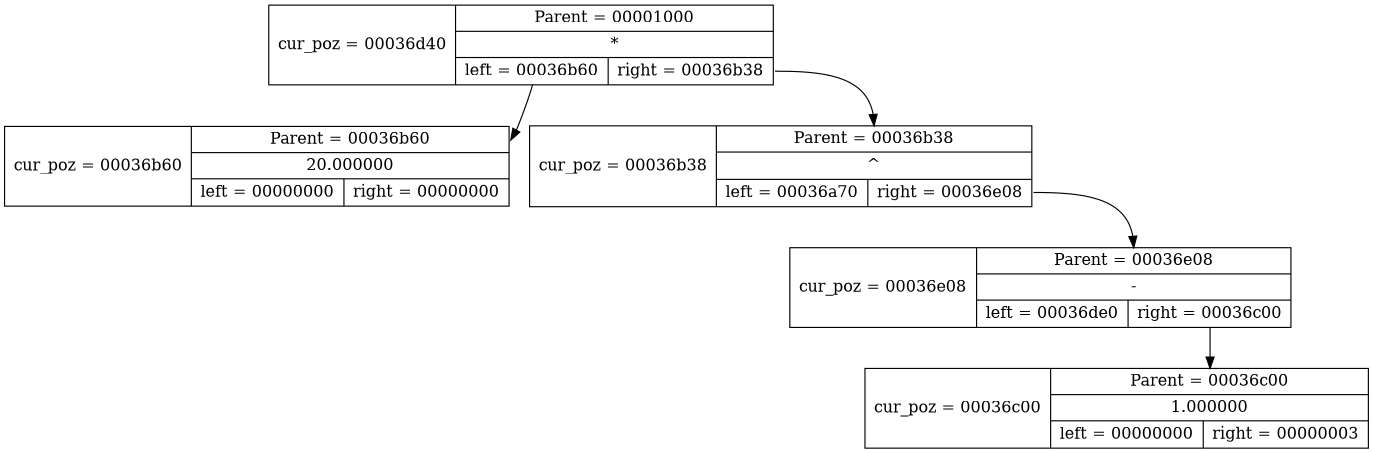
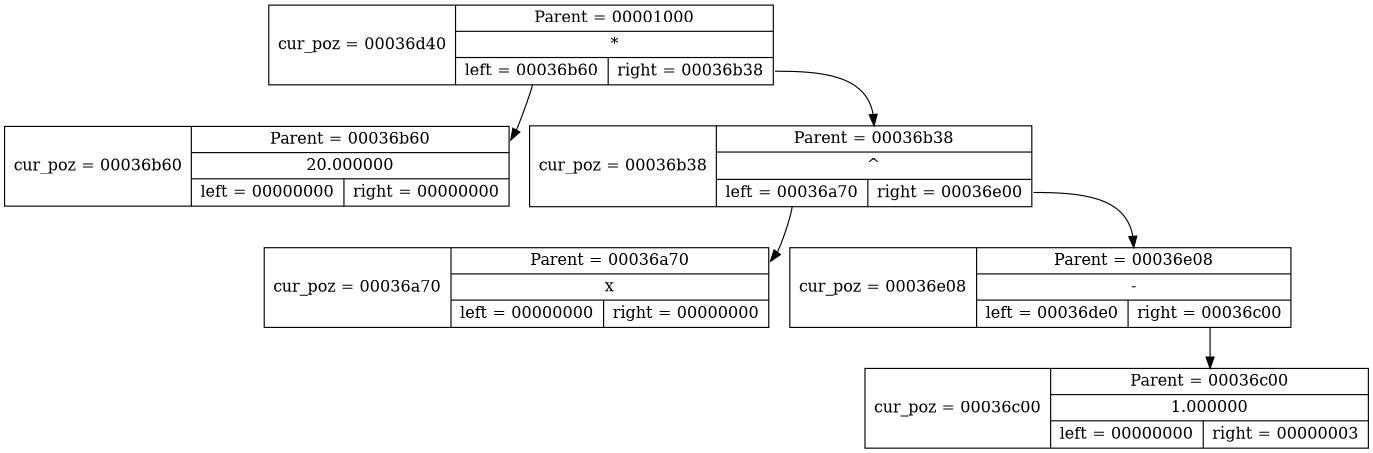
(950, 192) -> (950, 192)
none -> (516, 288)
